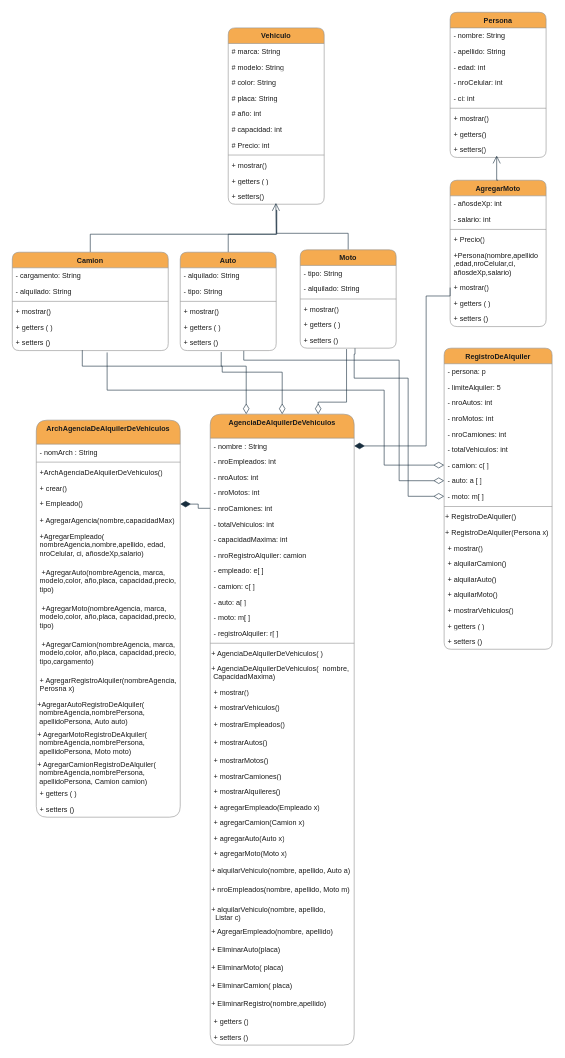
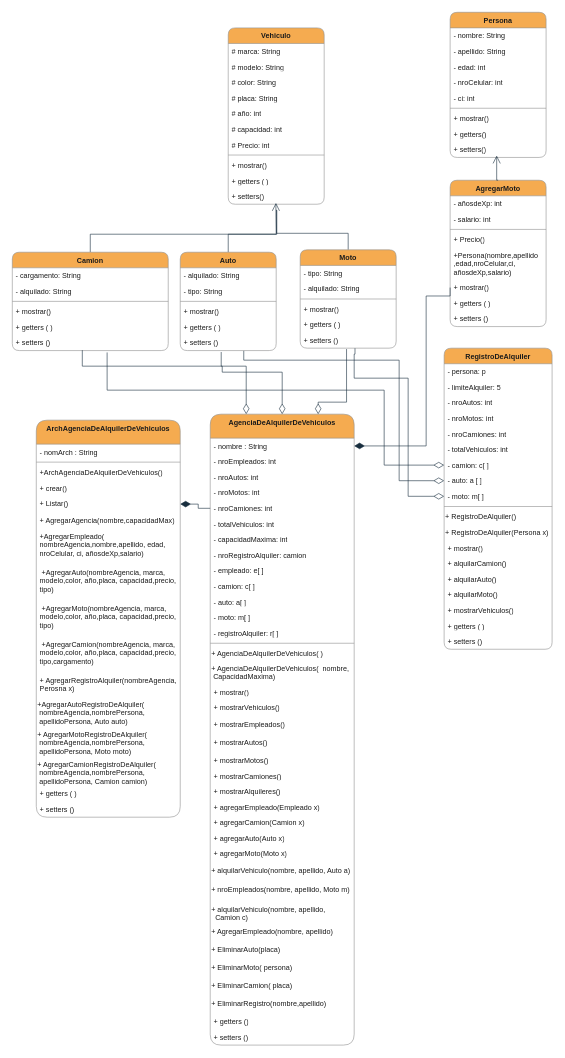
(62, 504) -> (58, 504)
(273, 914) -> (273, 914)
(250, 969) -> (255, 969)
